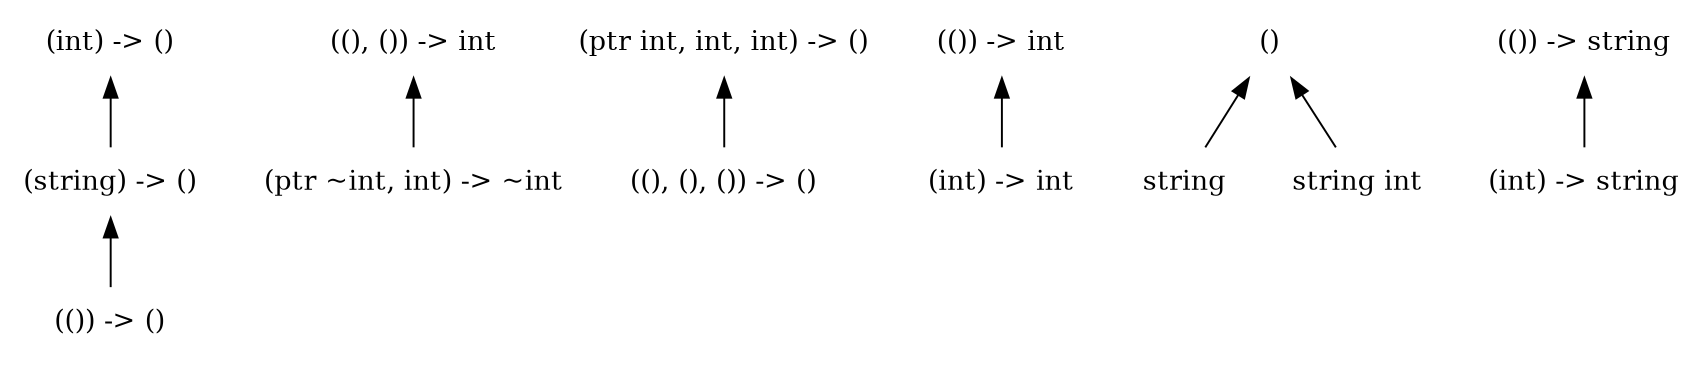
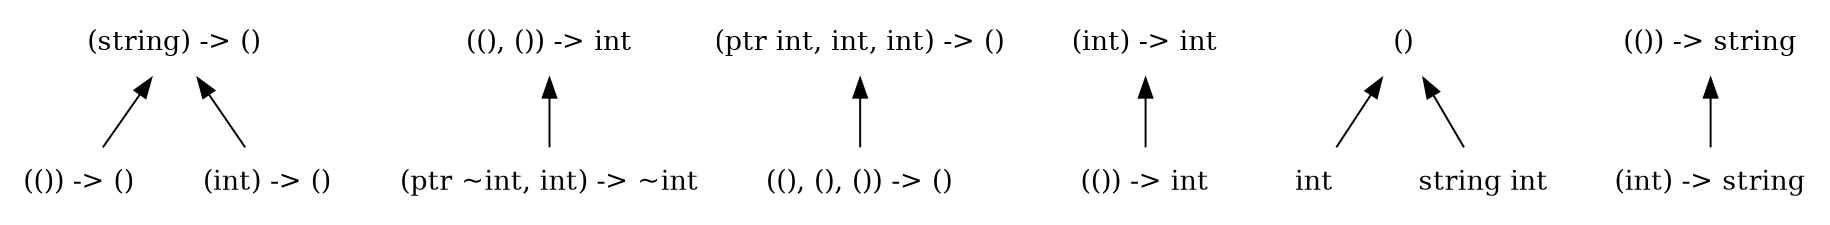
(111, 123) -> (227, 121)
(1002, 123) -> (1146, 123)
(1184, 183) -> (1315, 183)
